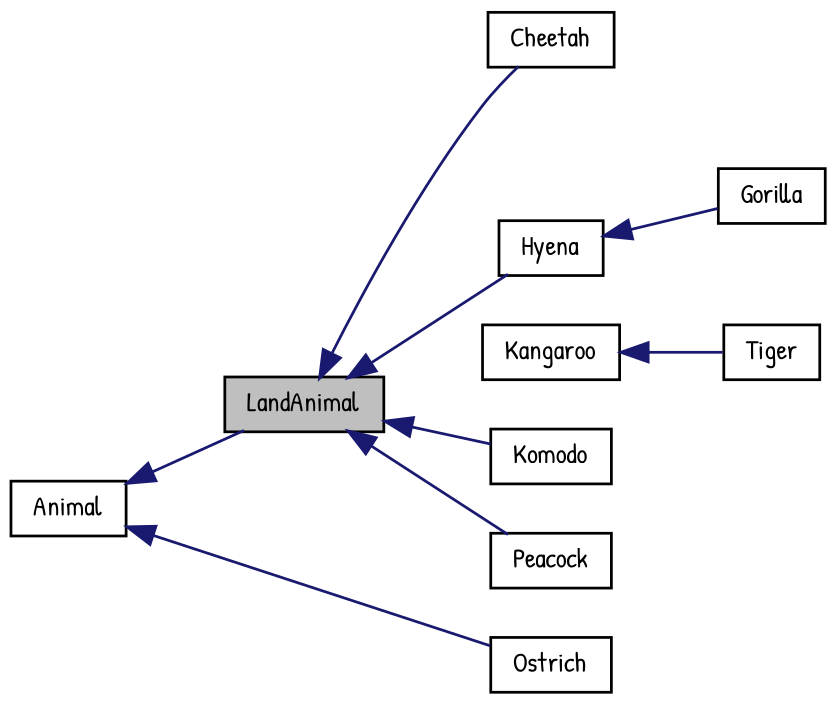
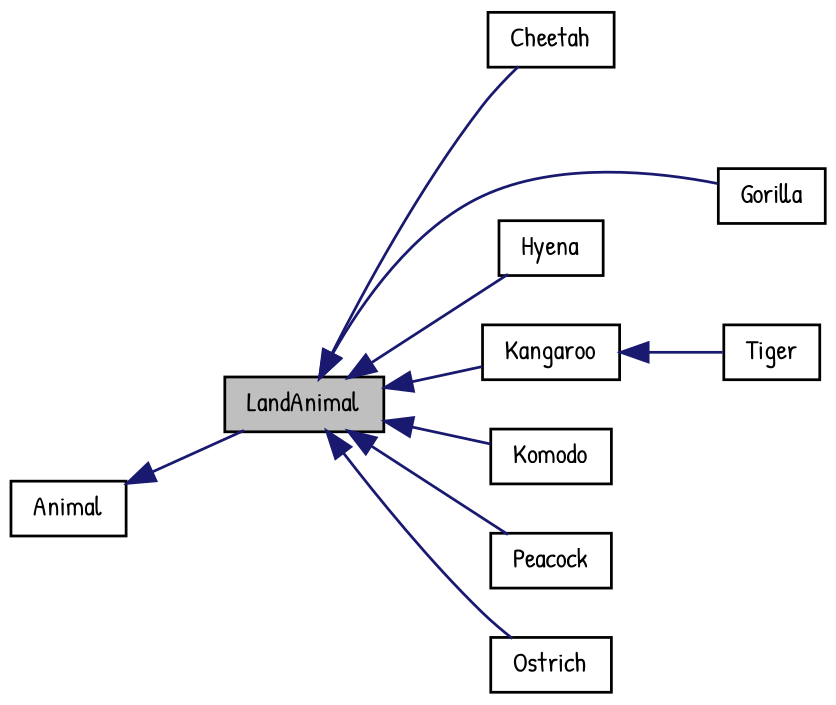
(675, 219) -> (491, 193)
none -> (447, 374)
(322, 591) -> (423, 550)
